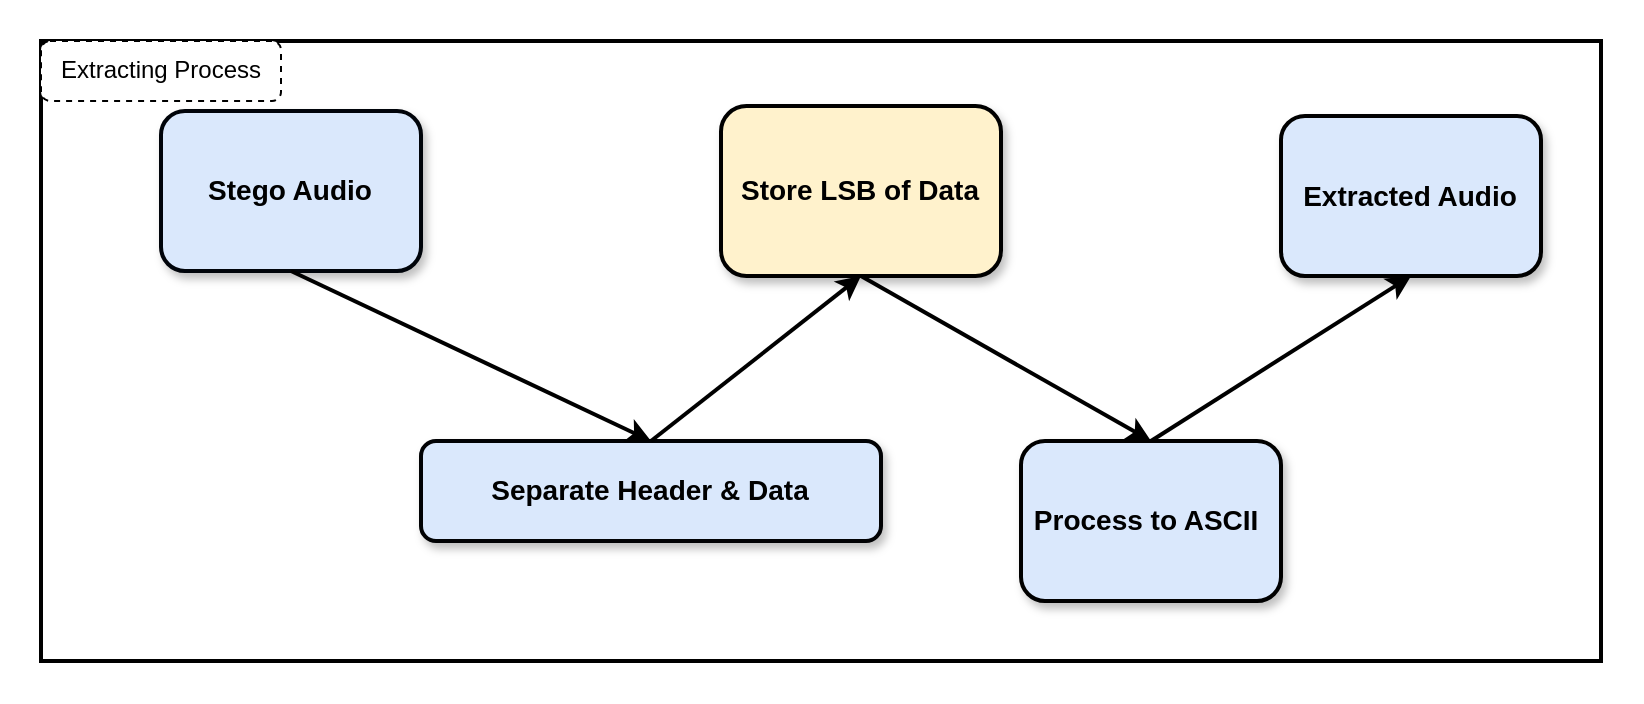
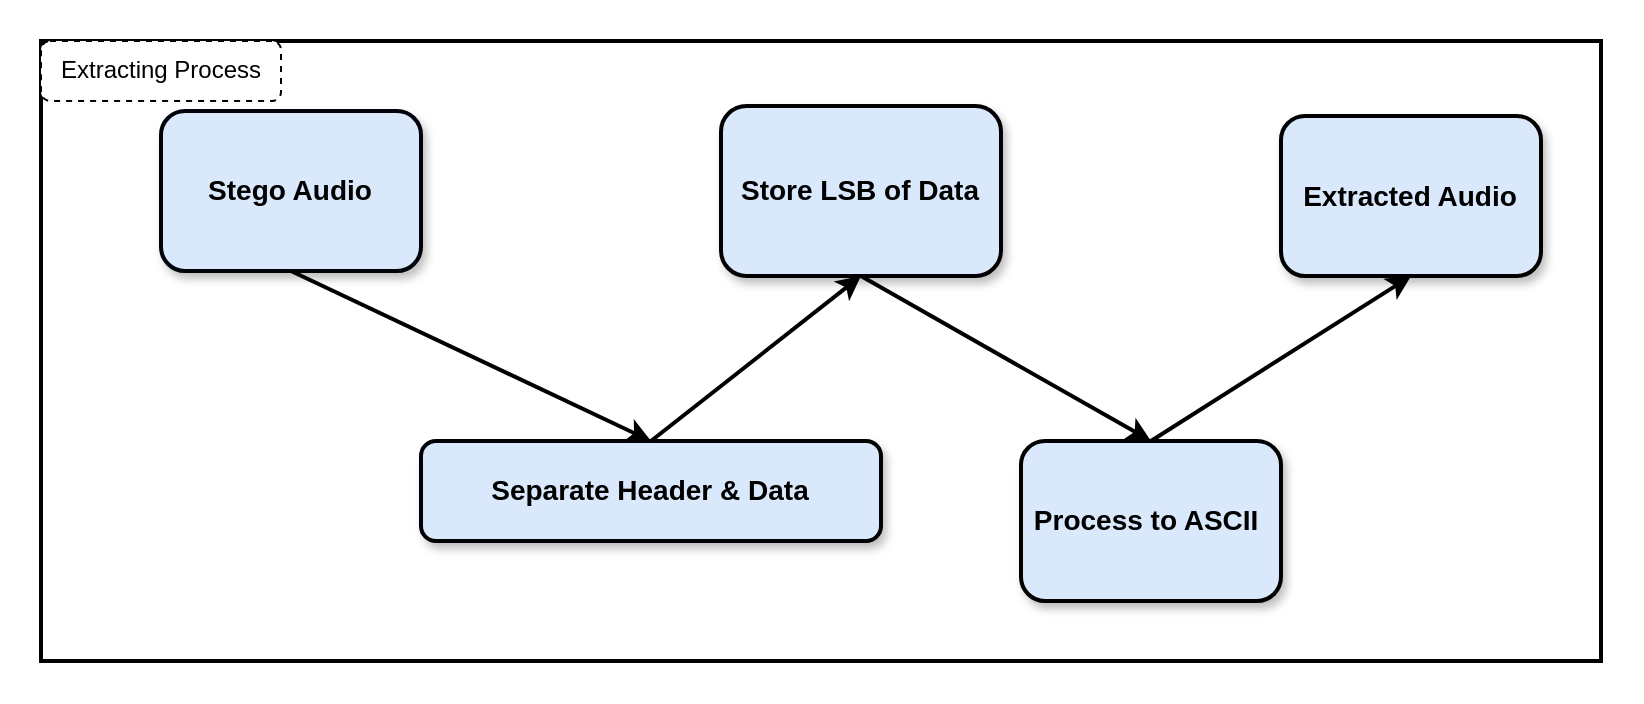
(861, 191) -> (861, 191)
